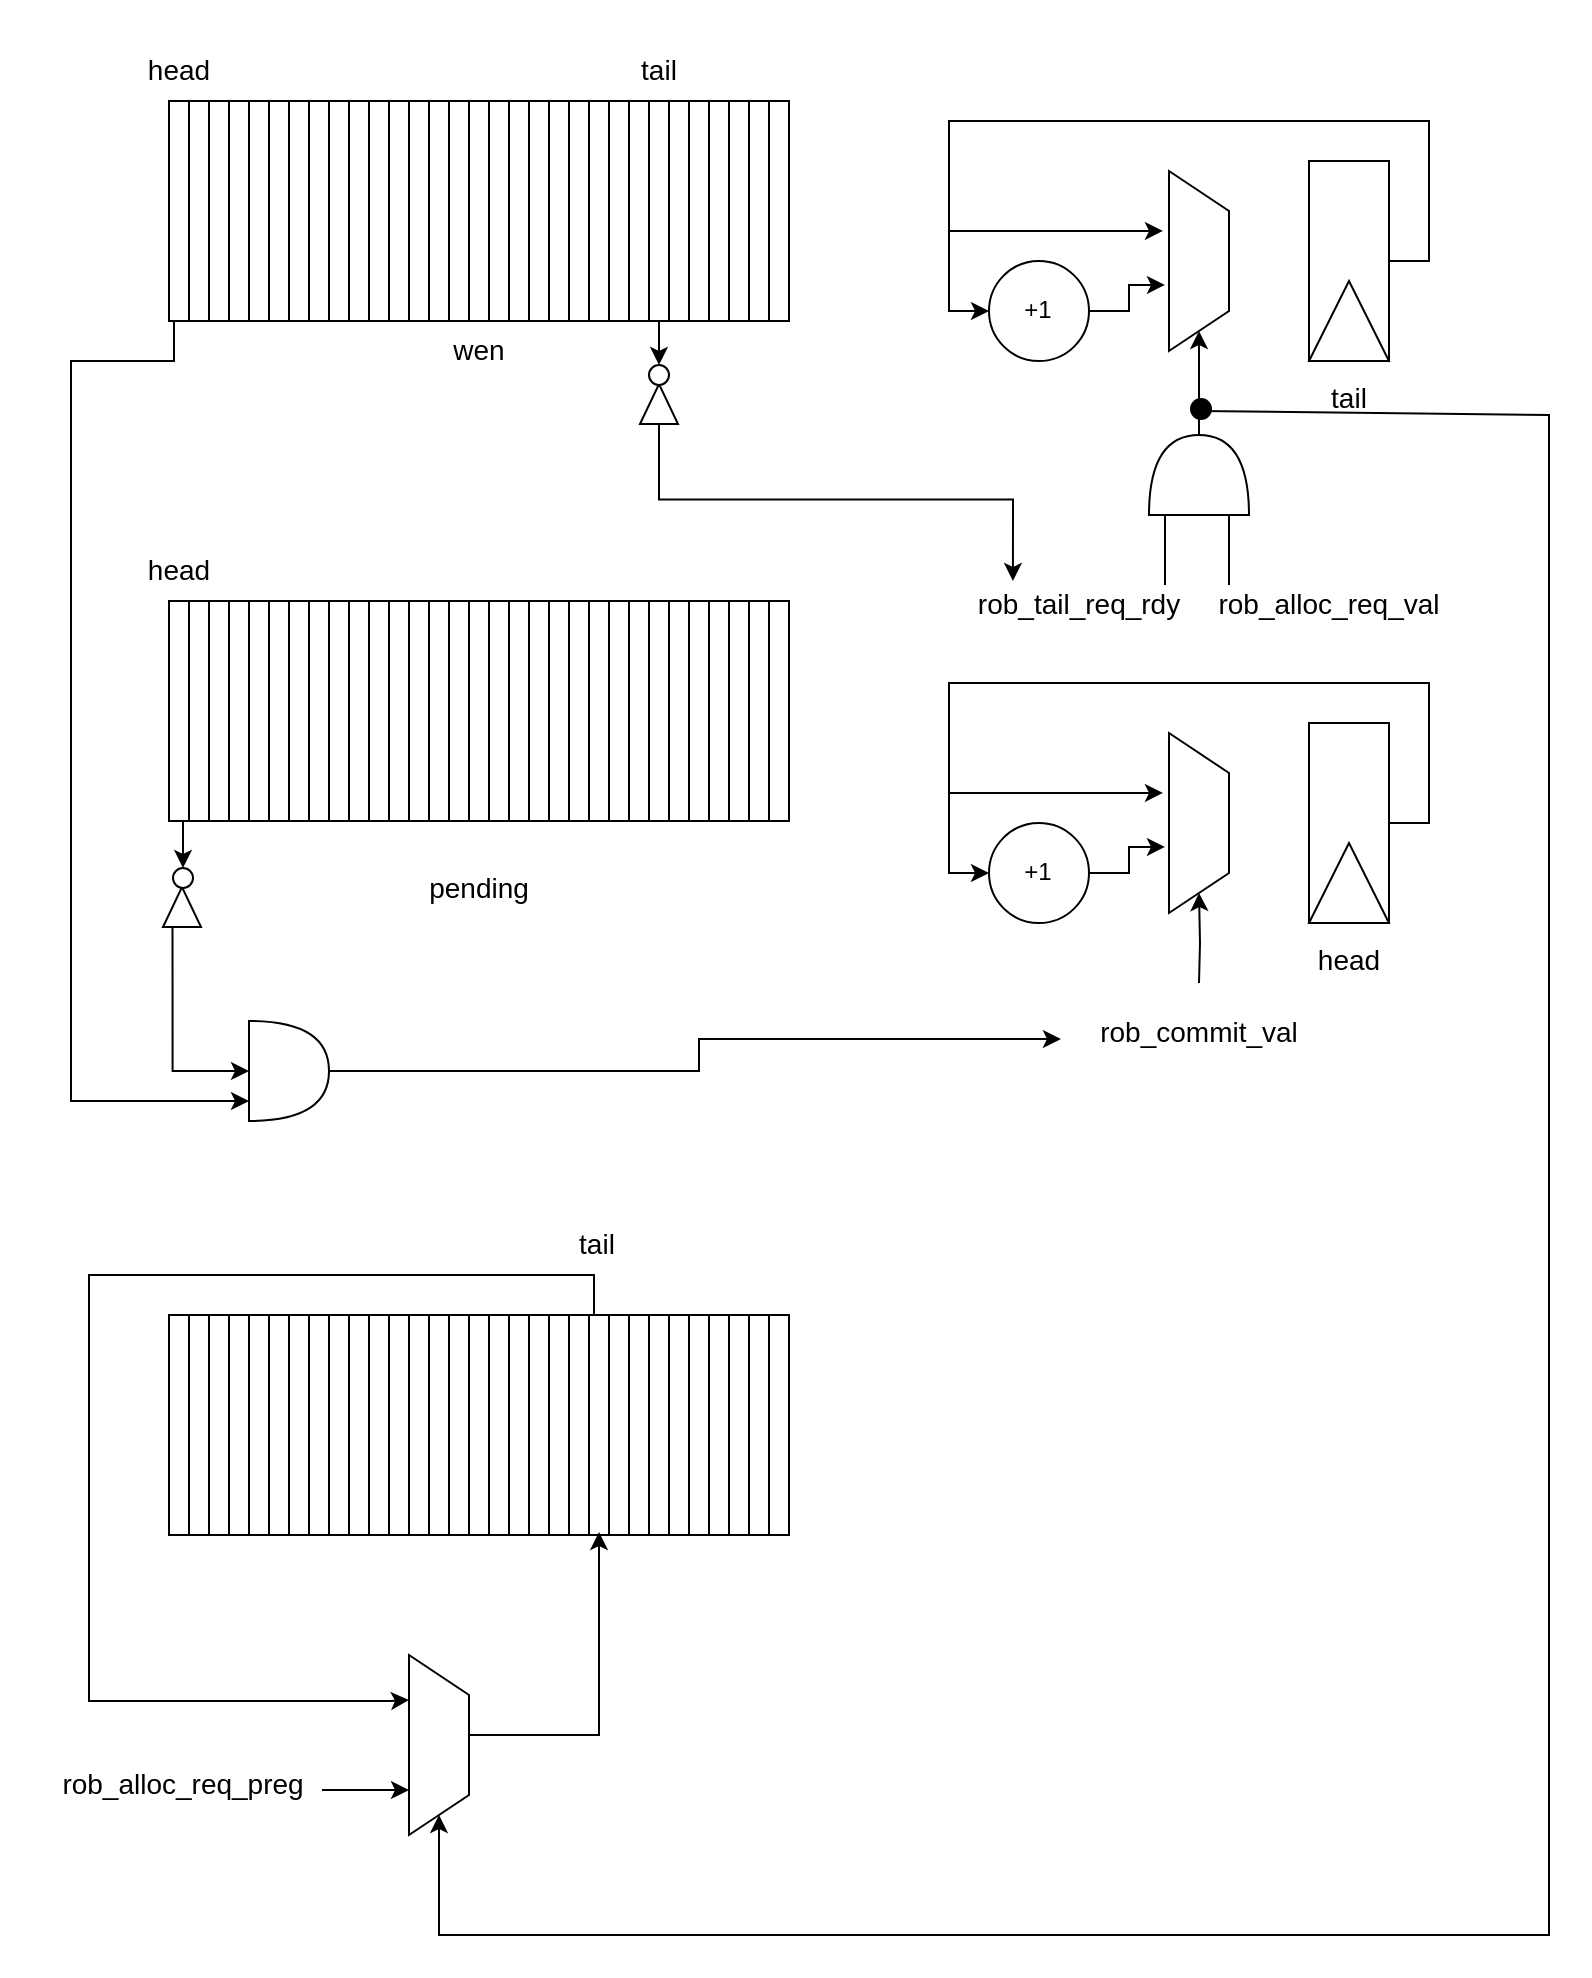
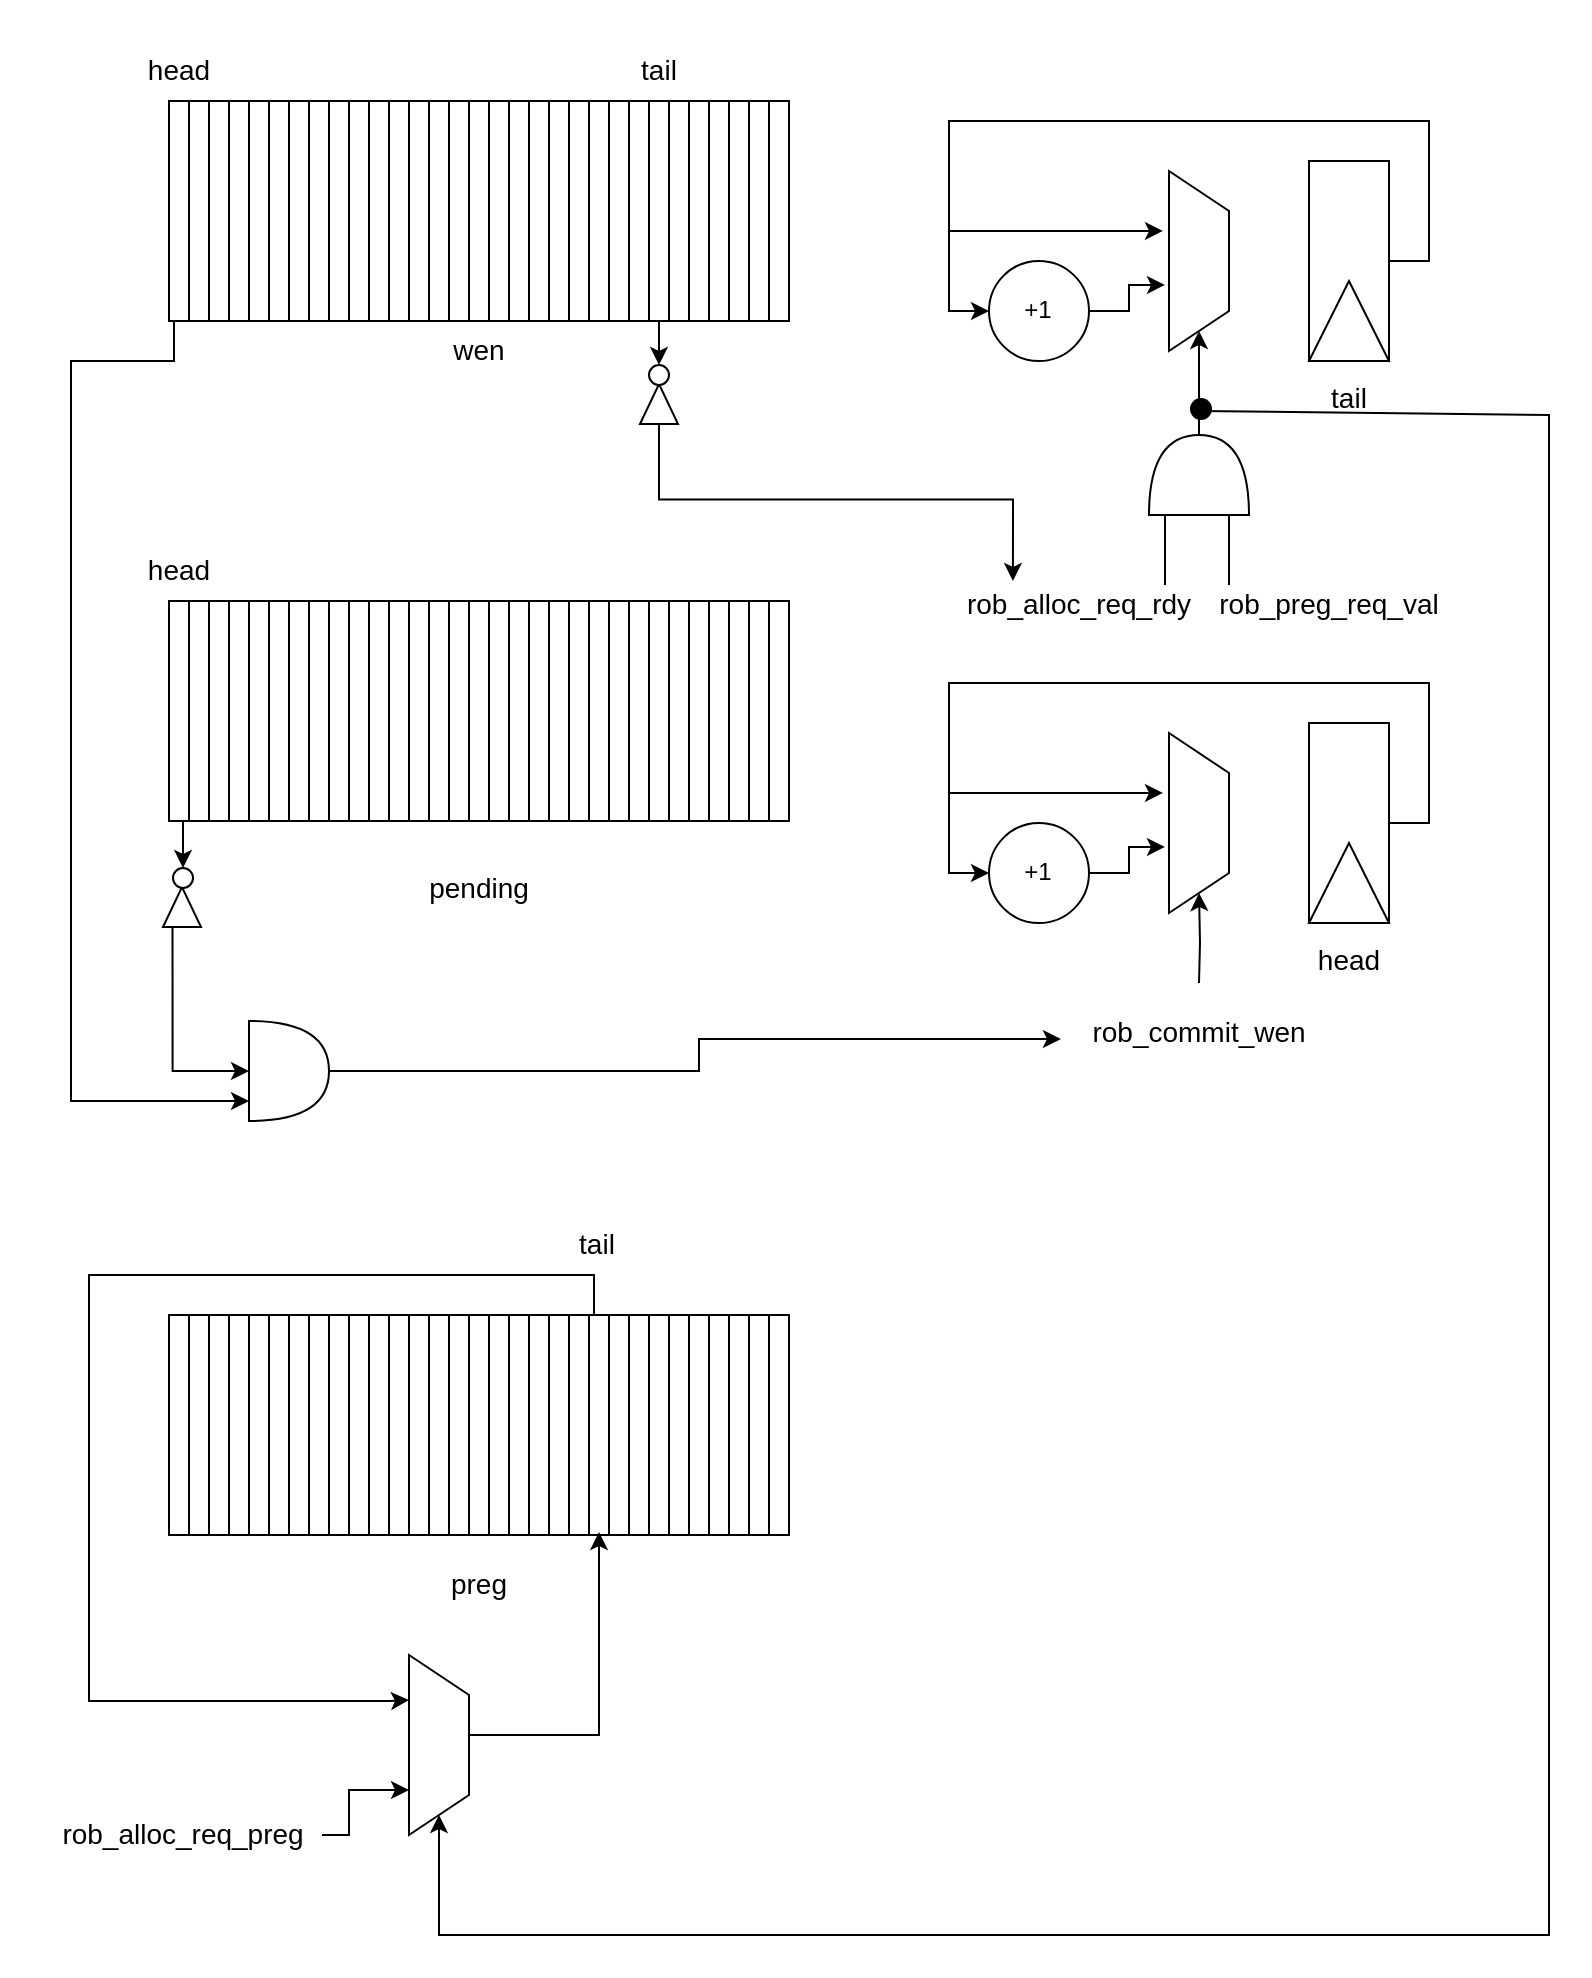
(1080, 605) -> (1080, 605)
(1330, 605) -> (1330, 605)
(1200, 1033) -> (1200, 1033)
none -> (479, 1585)
(182, 1785) -> (182, 1835)
